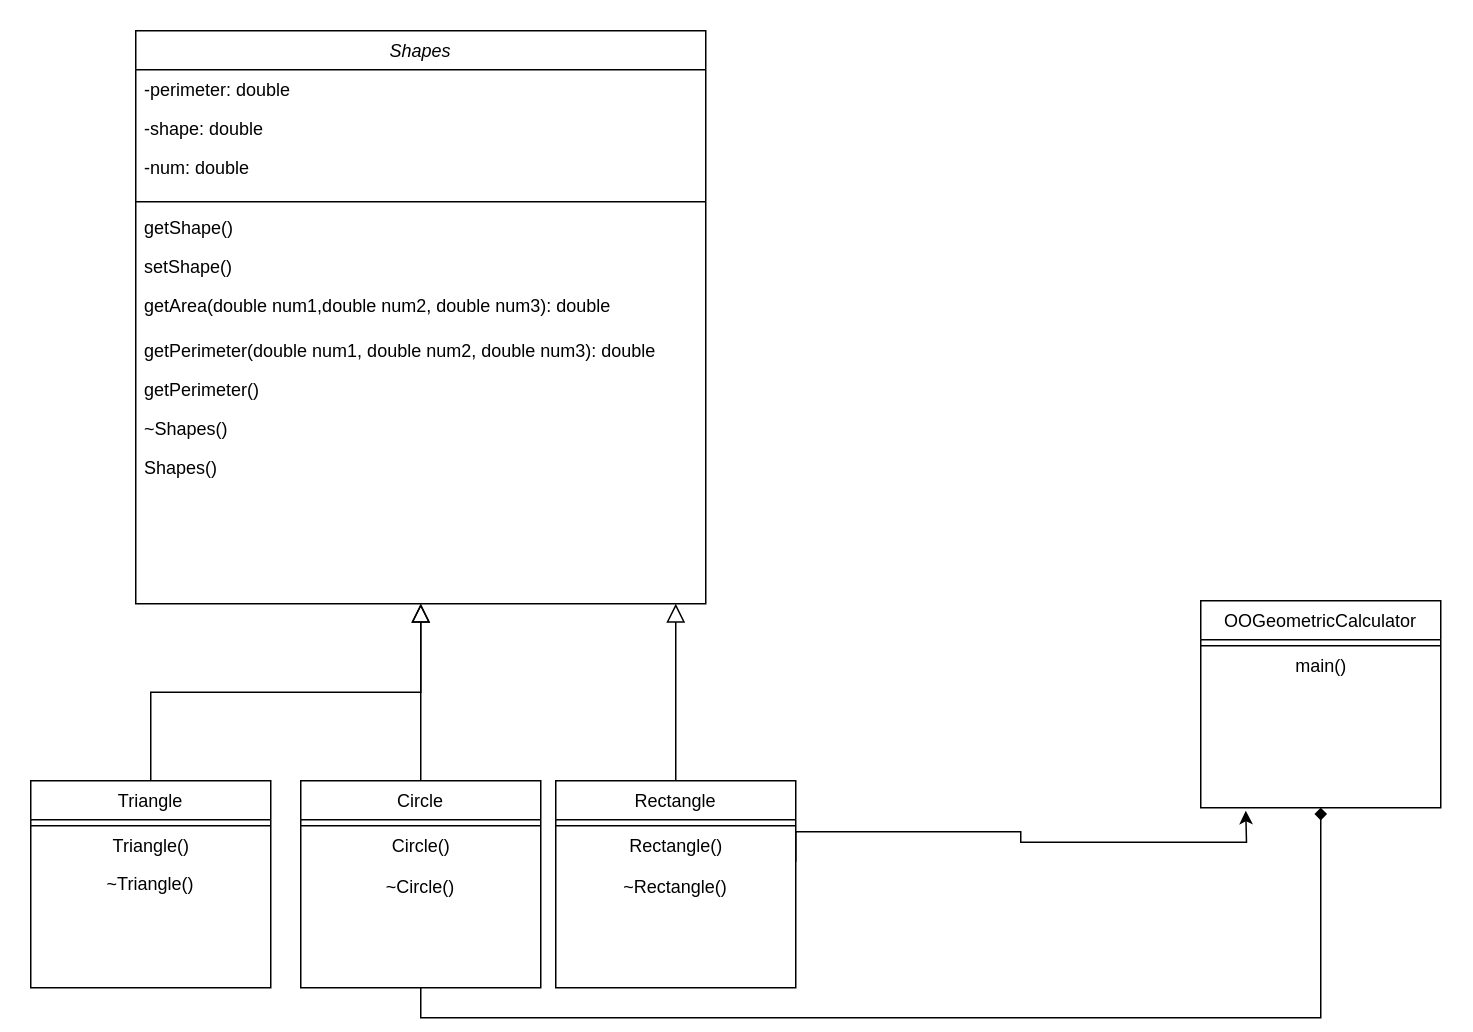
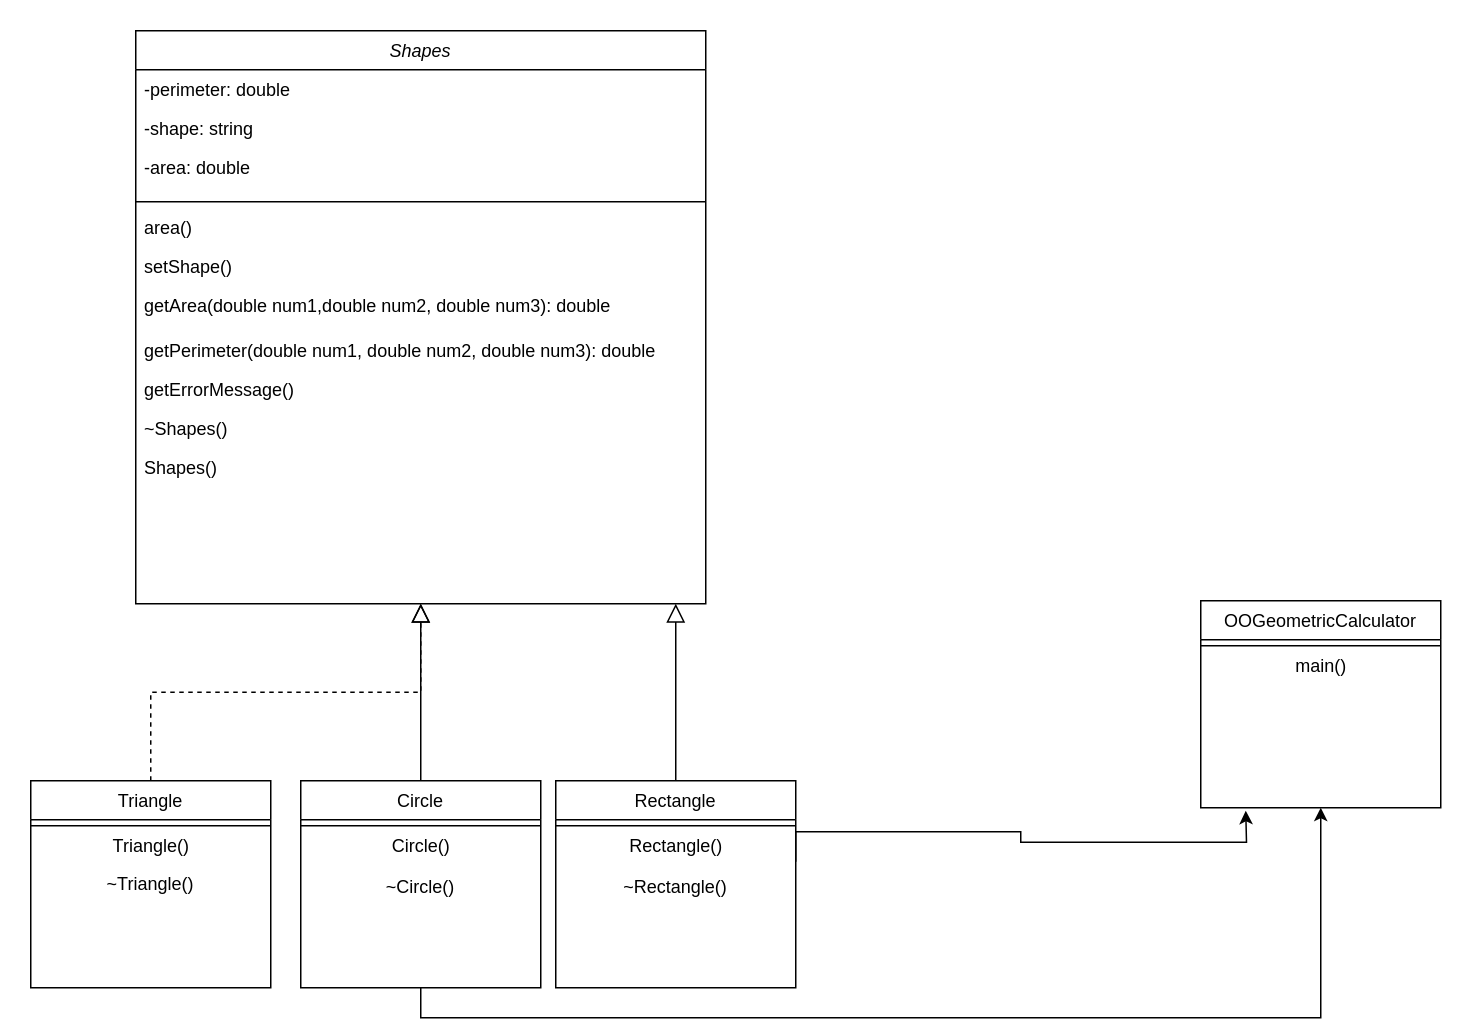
(208, 129) -> (208, 129)
(197, 168) -> (203, 168)
(194, 228) -> (174, 228)
(212, 390) -> (230, 390)
(242, 692) -> (242, 692)
(1321, 820) -> (1321, 819)
